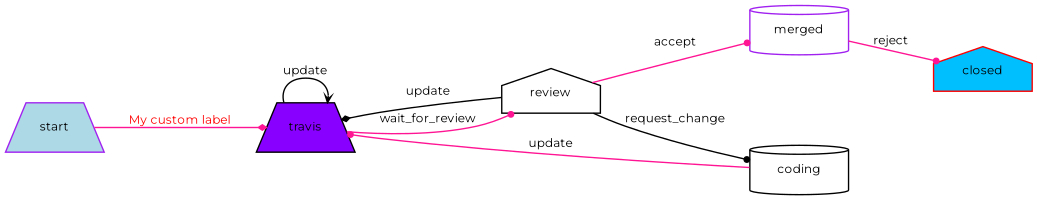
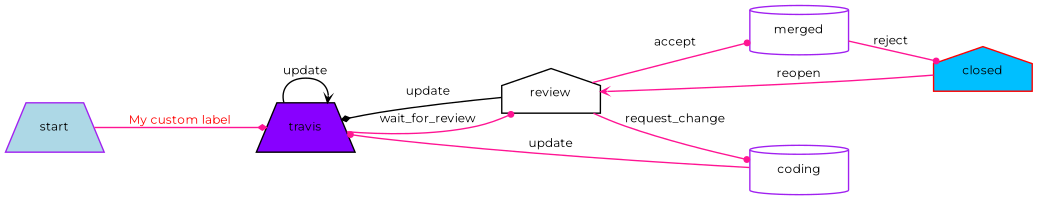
none -> (771, 85)
(668, 140) -> (668, 140)
(799, 170) -> (799, 170)
